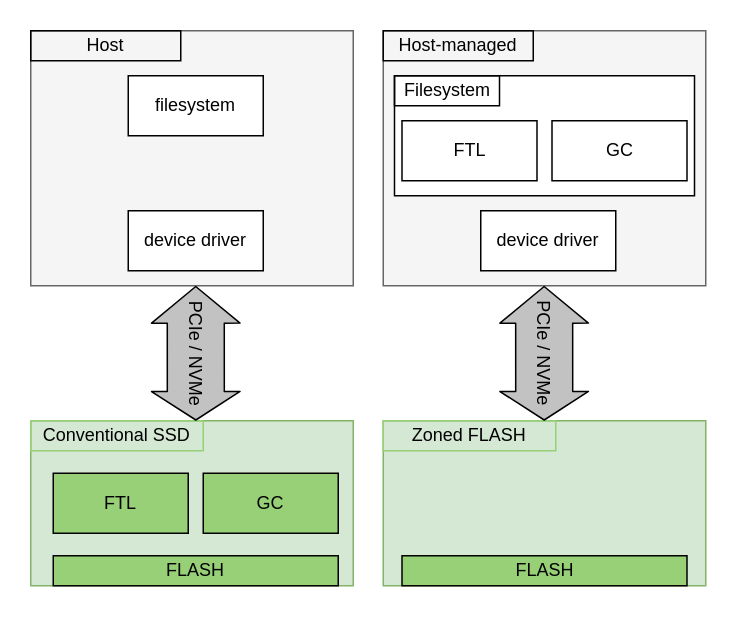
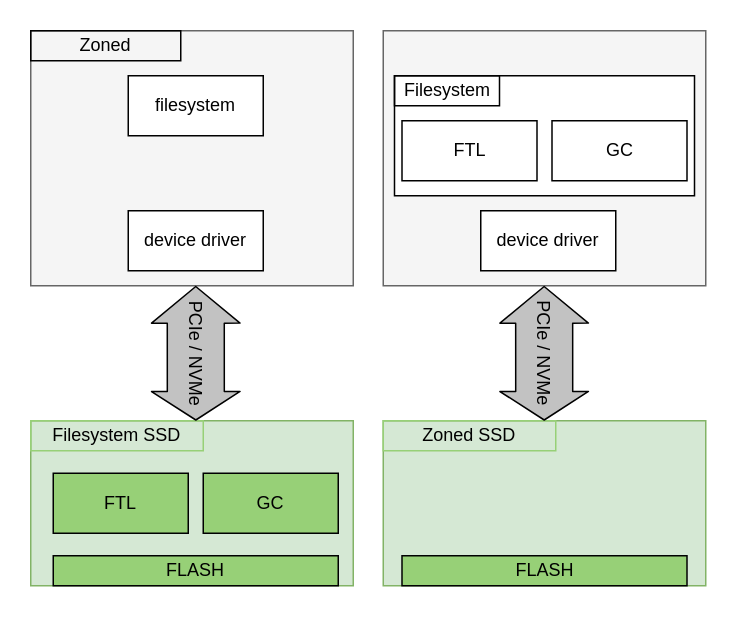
(106, 46) -> (106, 46)
(458, 46) -> none
(117, 436) -> (117, 436)
(470, 436) -> (470, 436)
